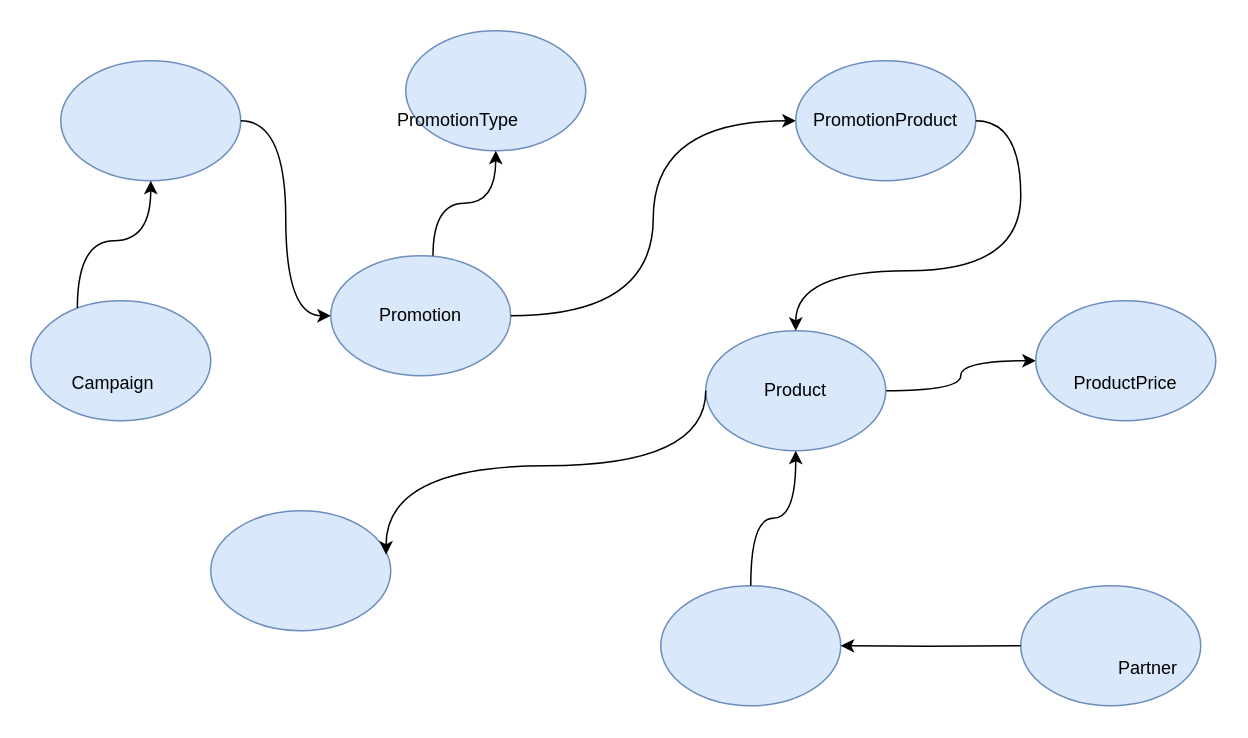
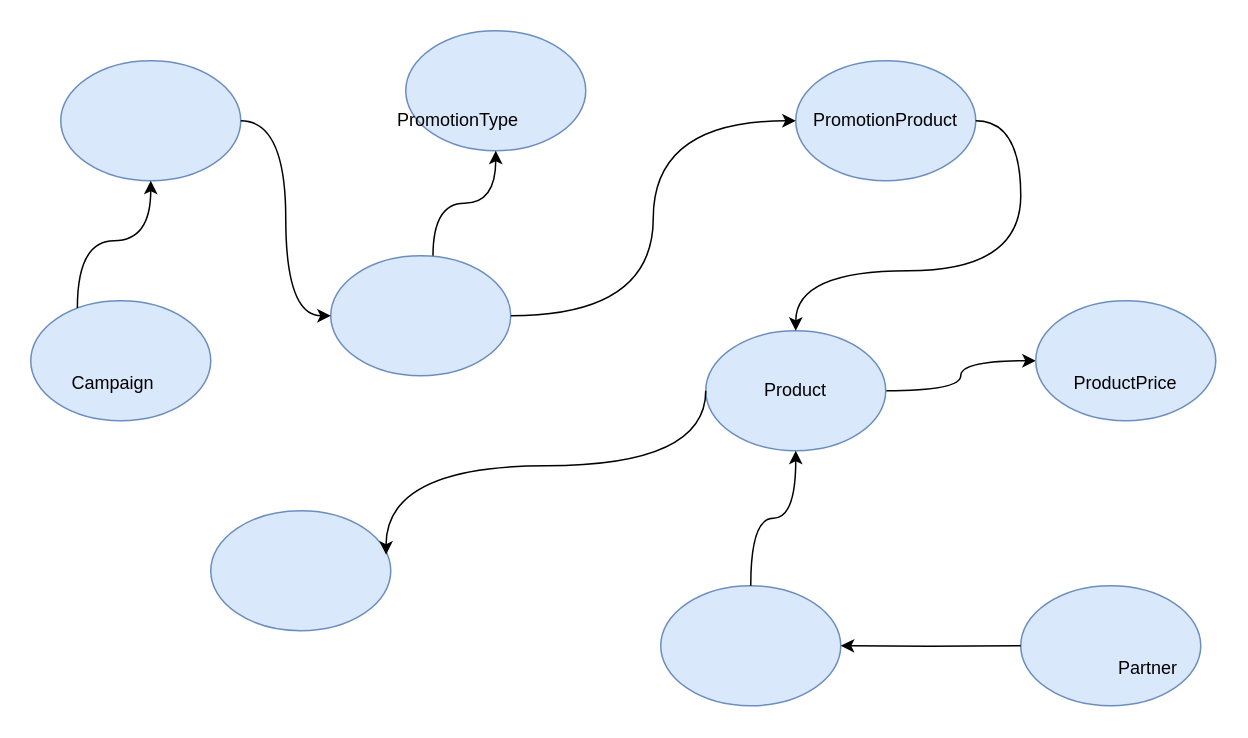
(421, 316) -> none
